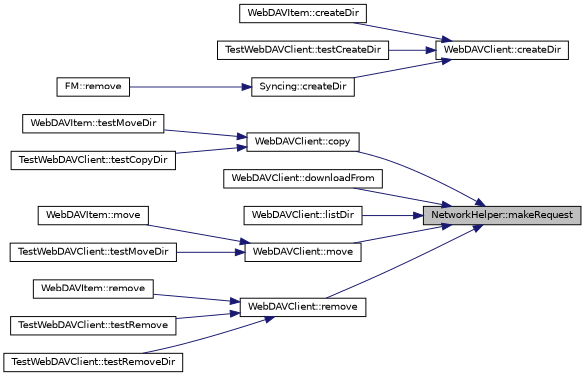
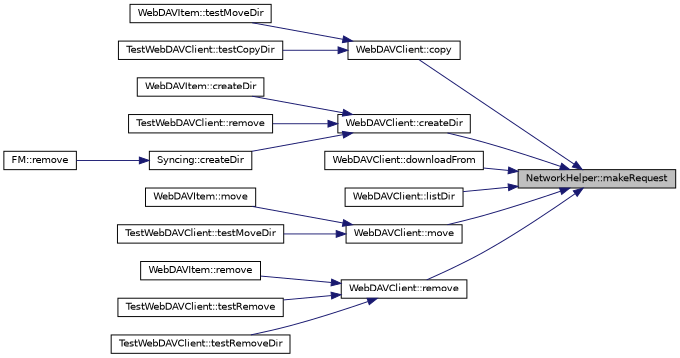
(303, 50) -> (201, 124)
none -> (504, 148)
